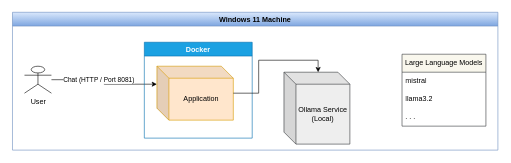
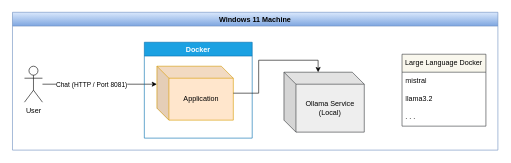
(444, 63) -> (444, 63)
(38, 80) -> (33, 84)
(317, 108) -> (324, 102)
